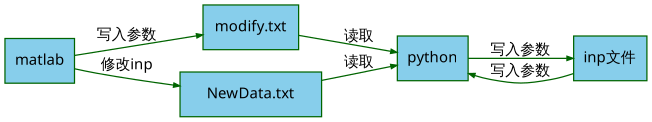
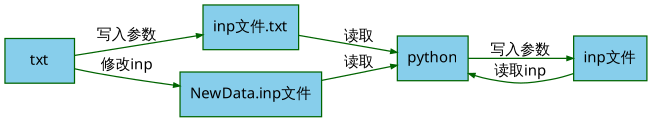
(251, 27) -> (251, 27)
(40, 61) -> (40, 61)
(521, 71) -> (521, 71)
(251, 94) -> (251, 94)
